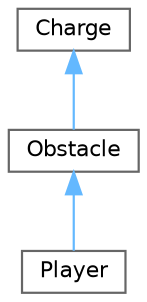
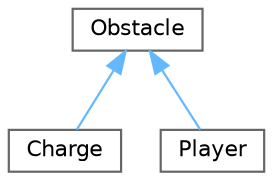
(74, 102) -> (95, 100)
